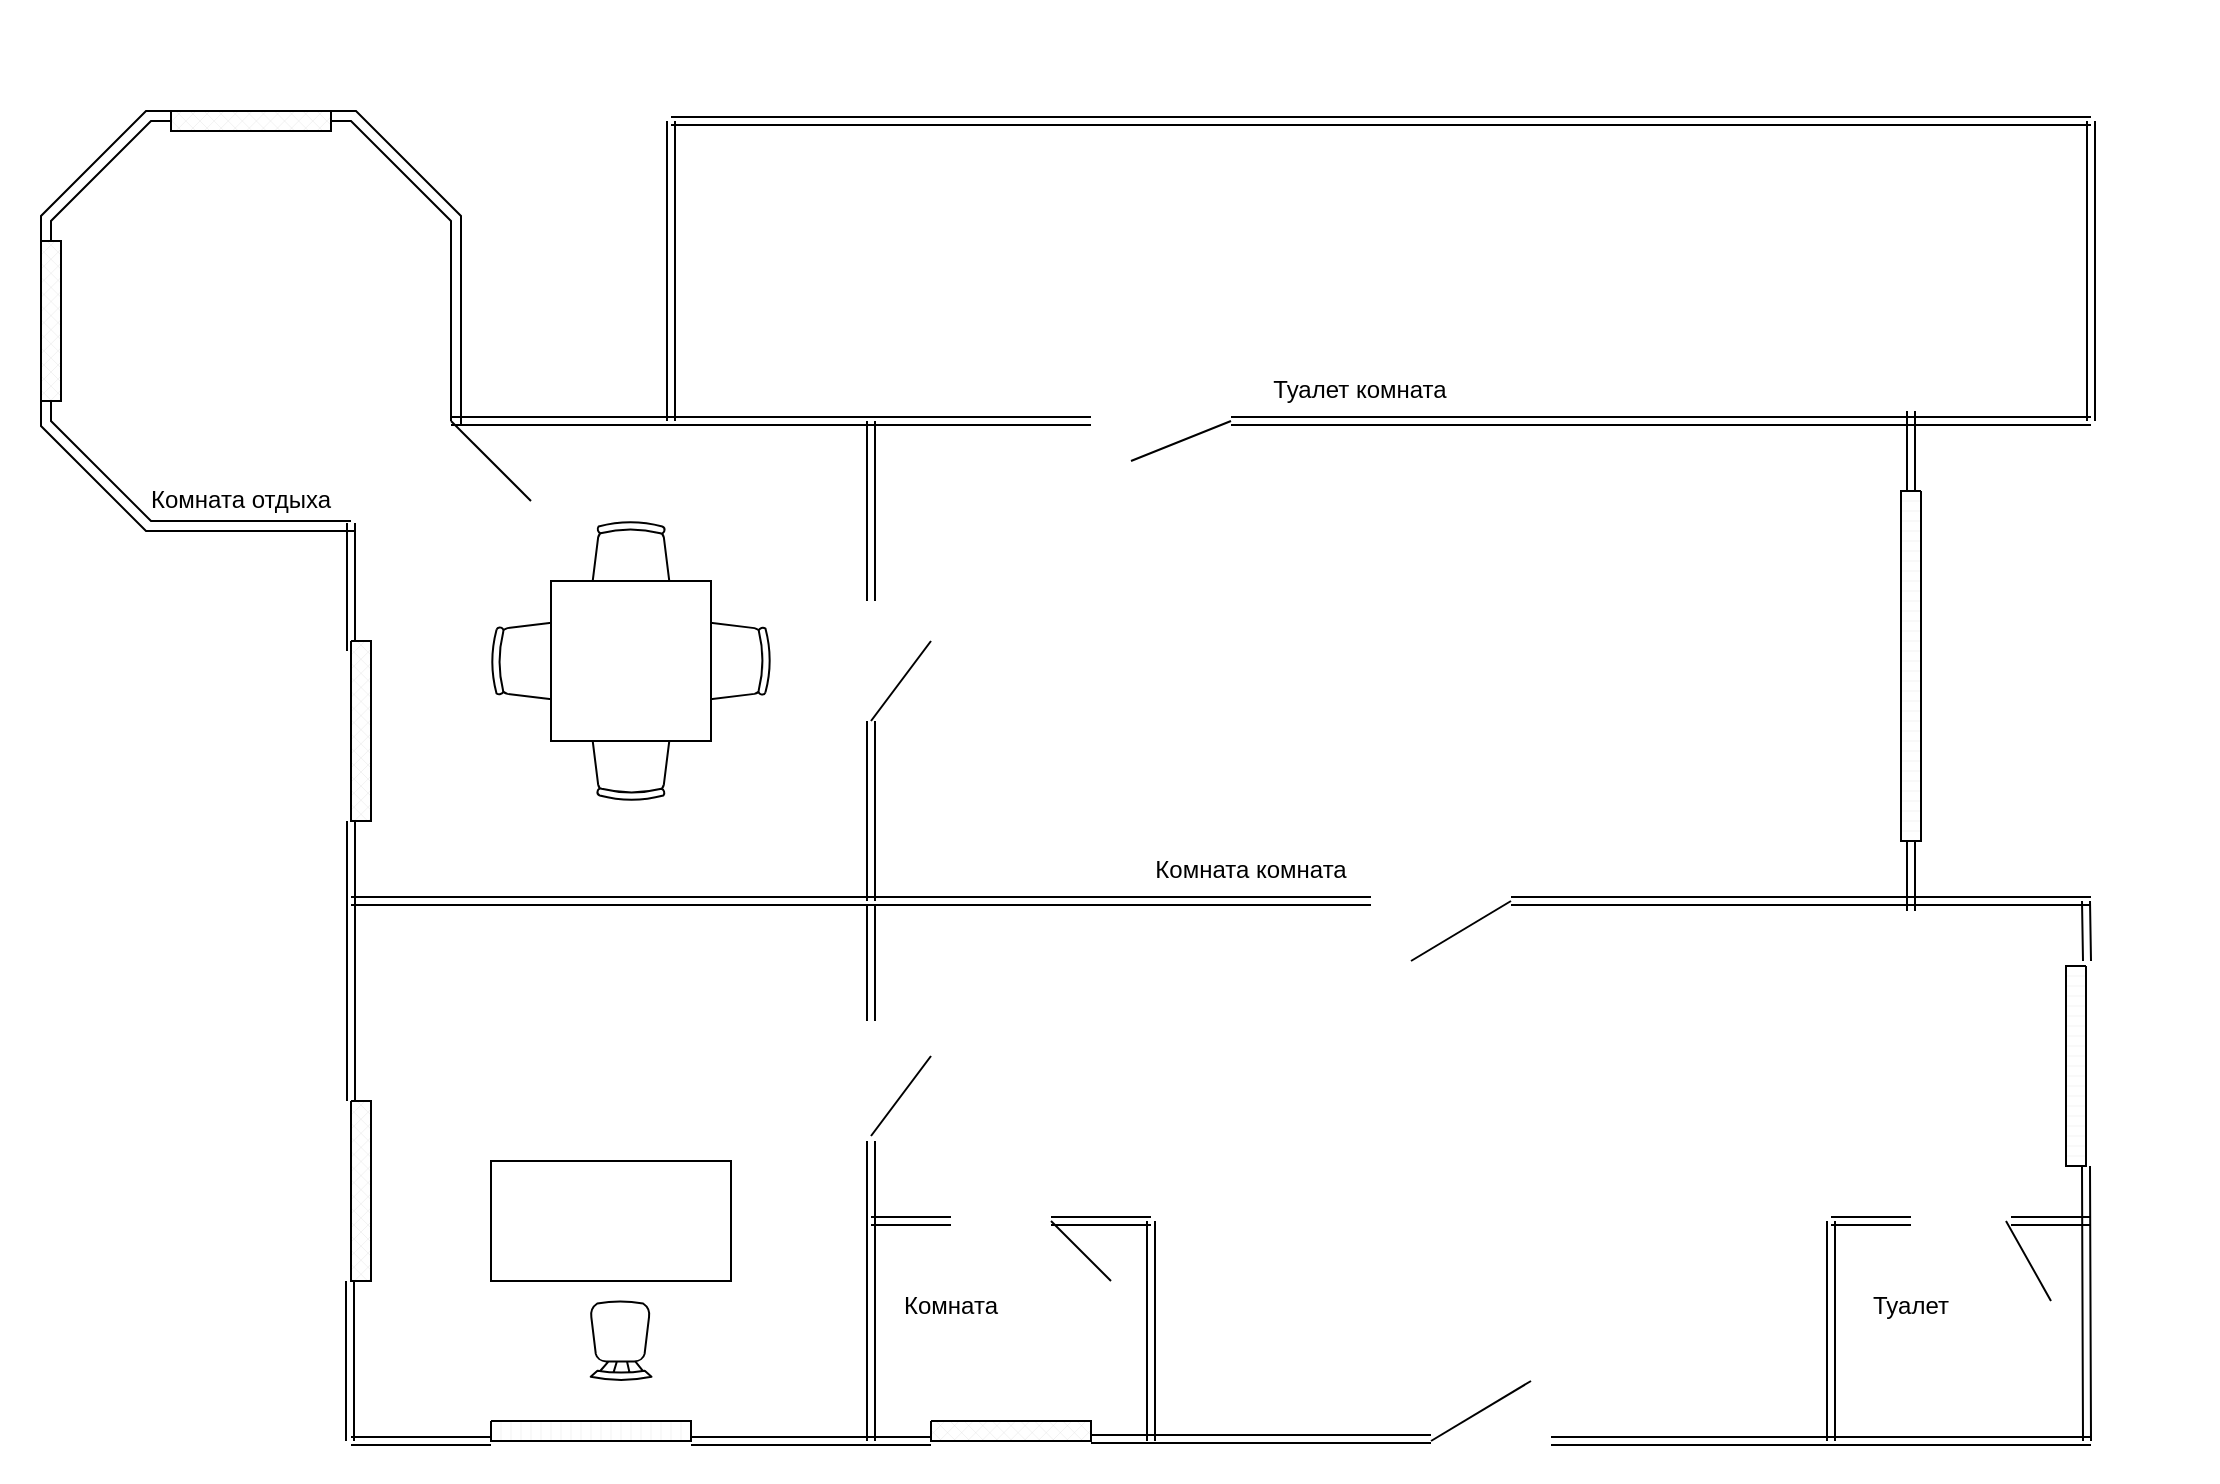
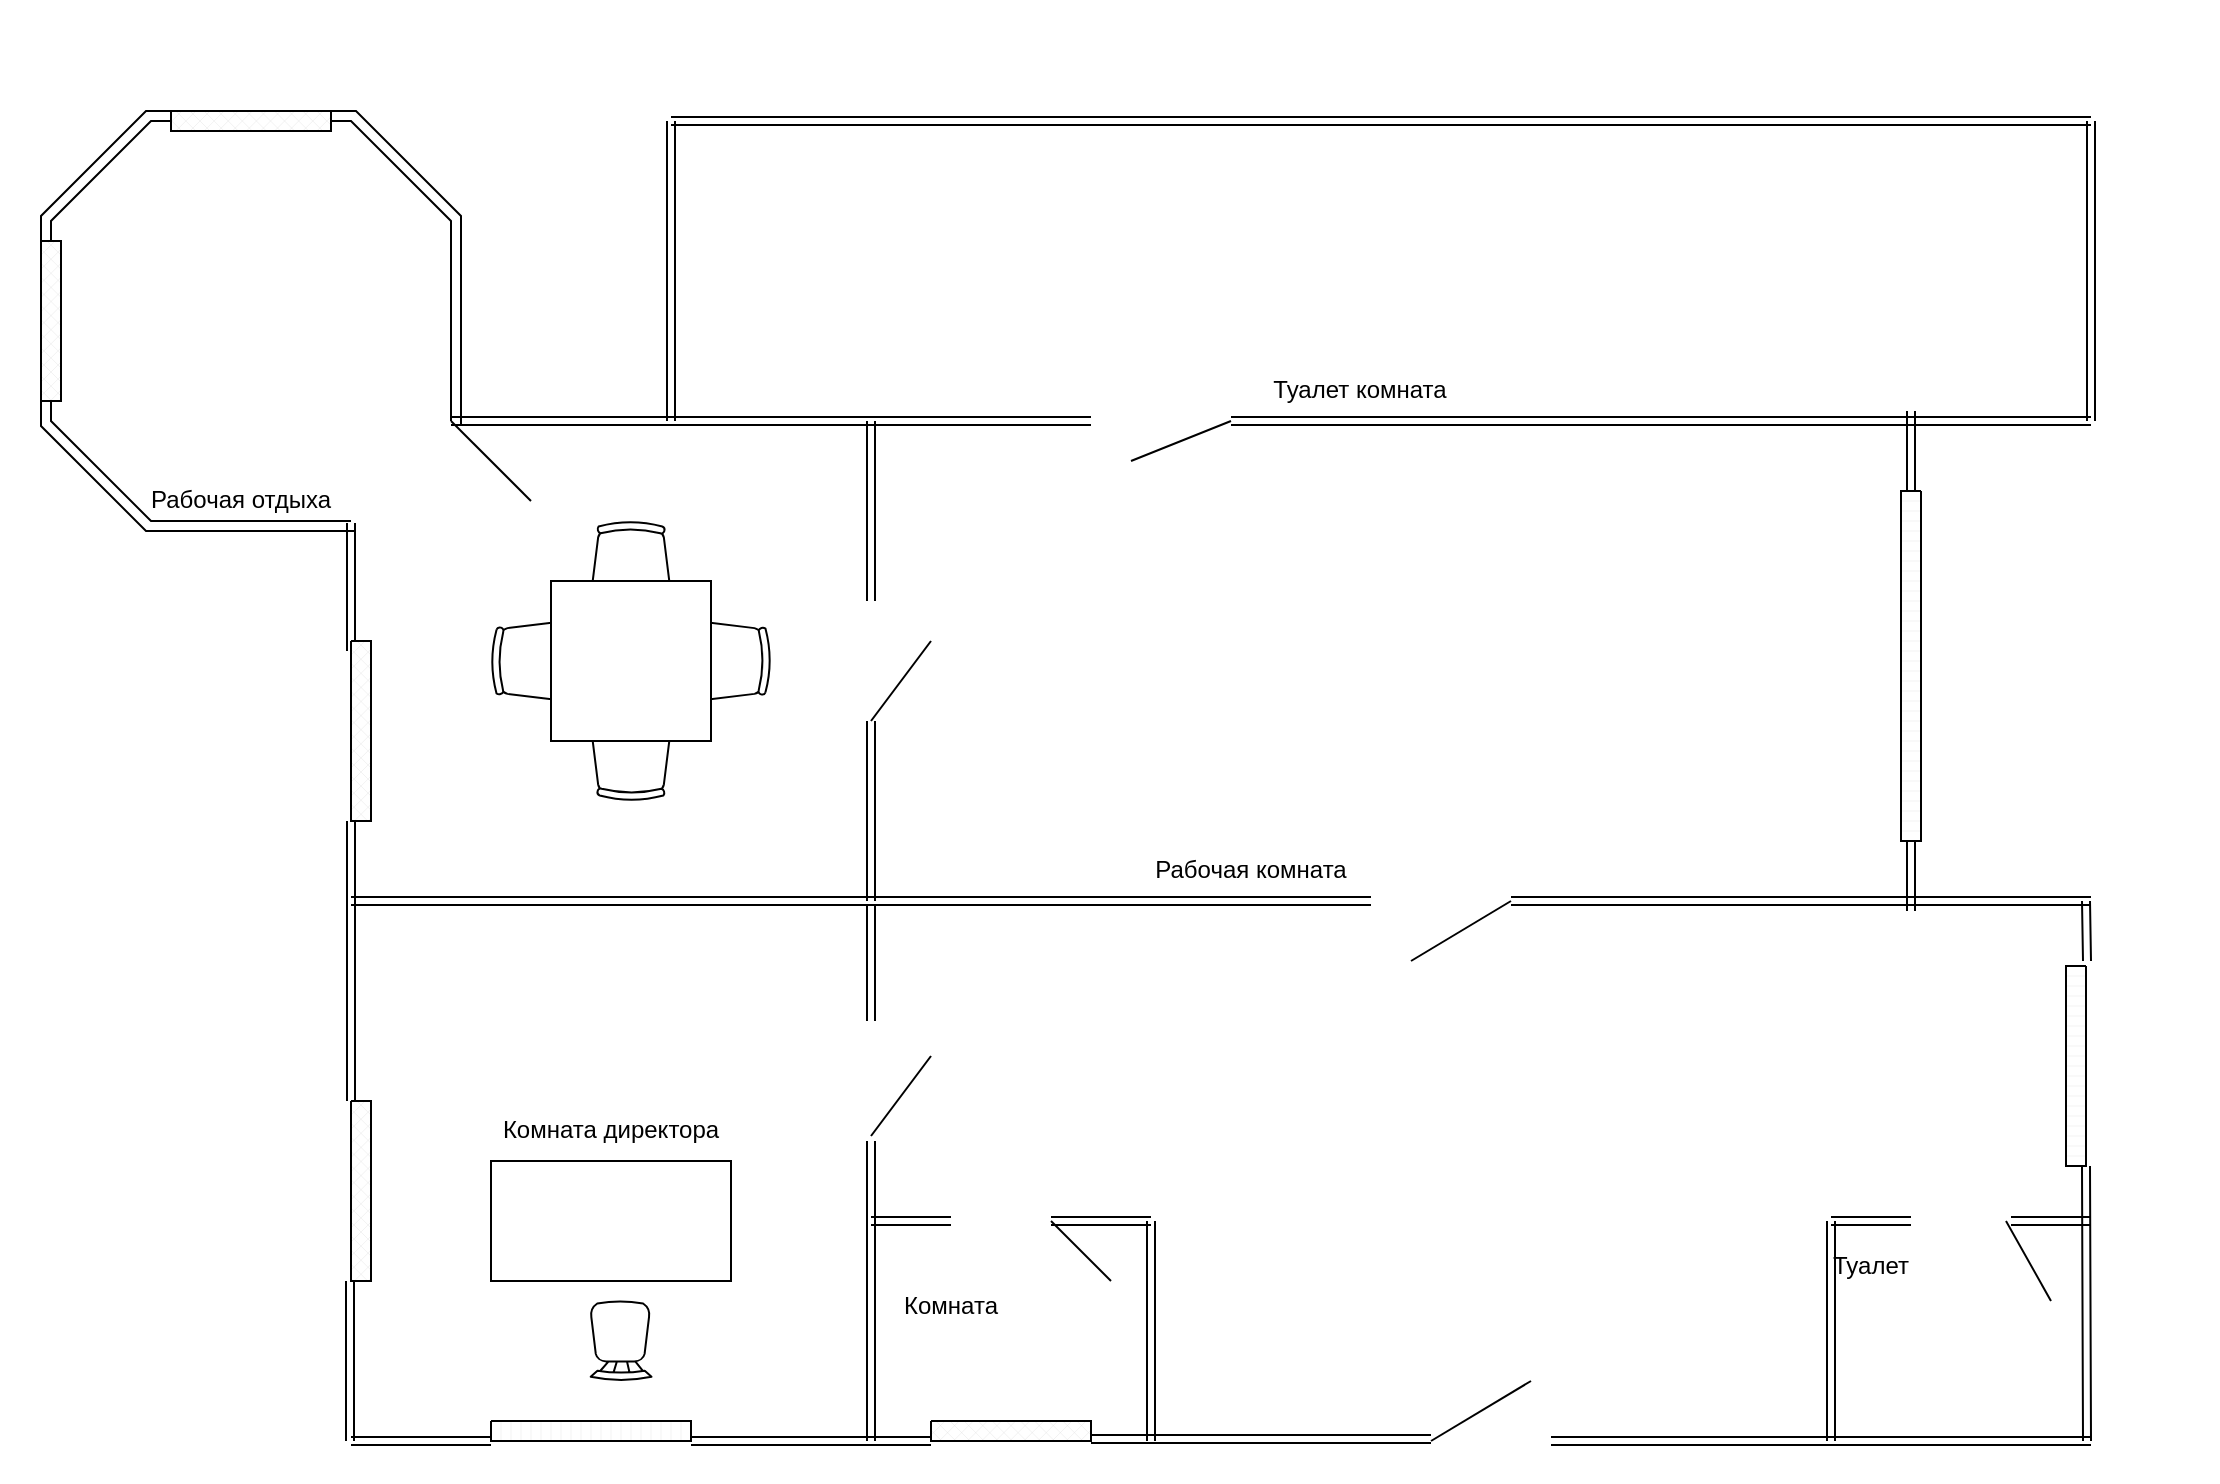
(242, 501) -> (242, 501)
(1252, 871) -> (1252, 871)
none -> (611, 1131)
(1911, 1307) -> (1871, 1267)
